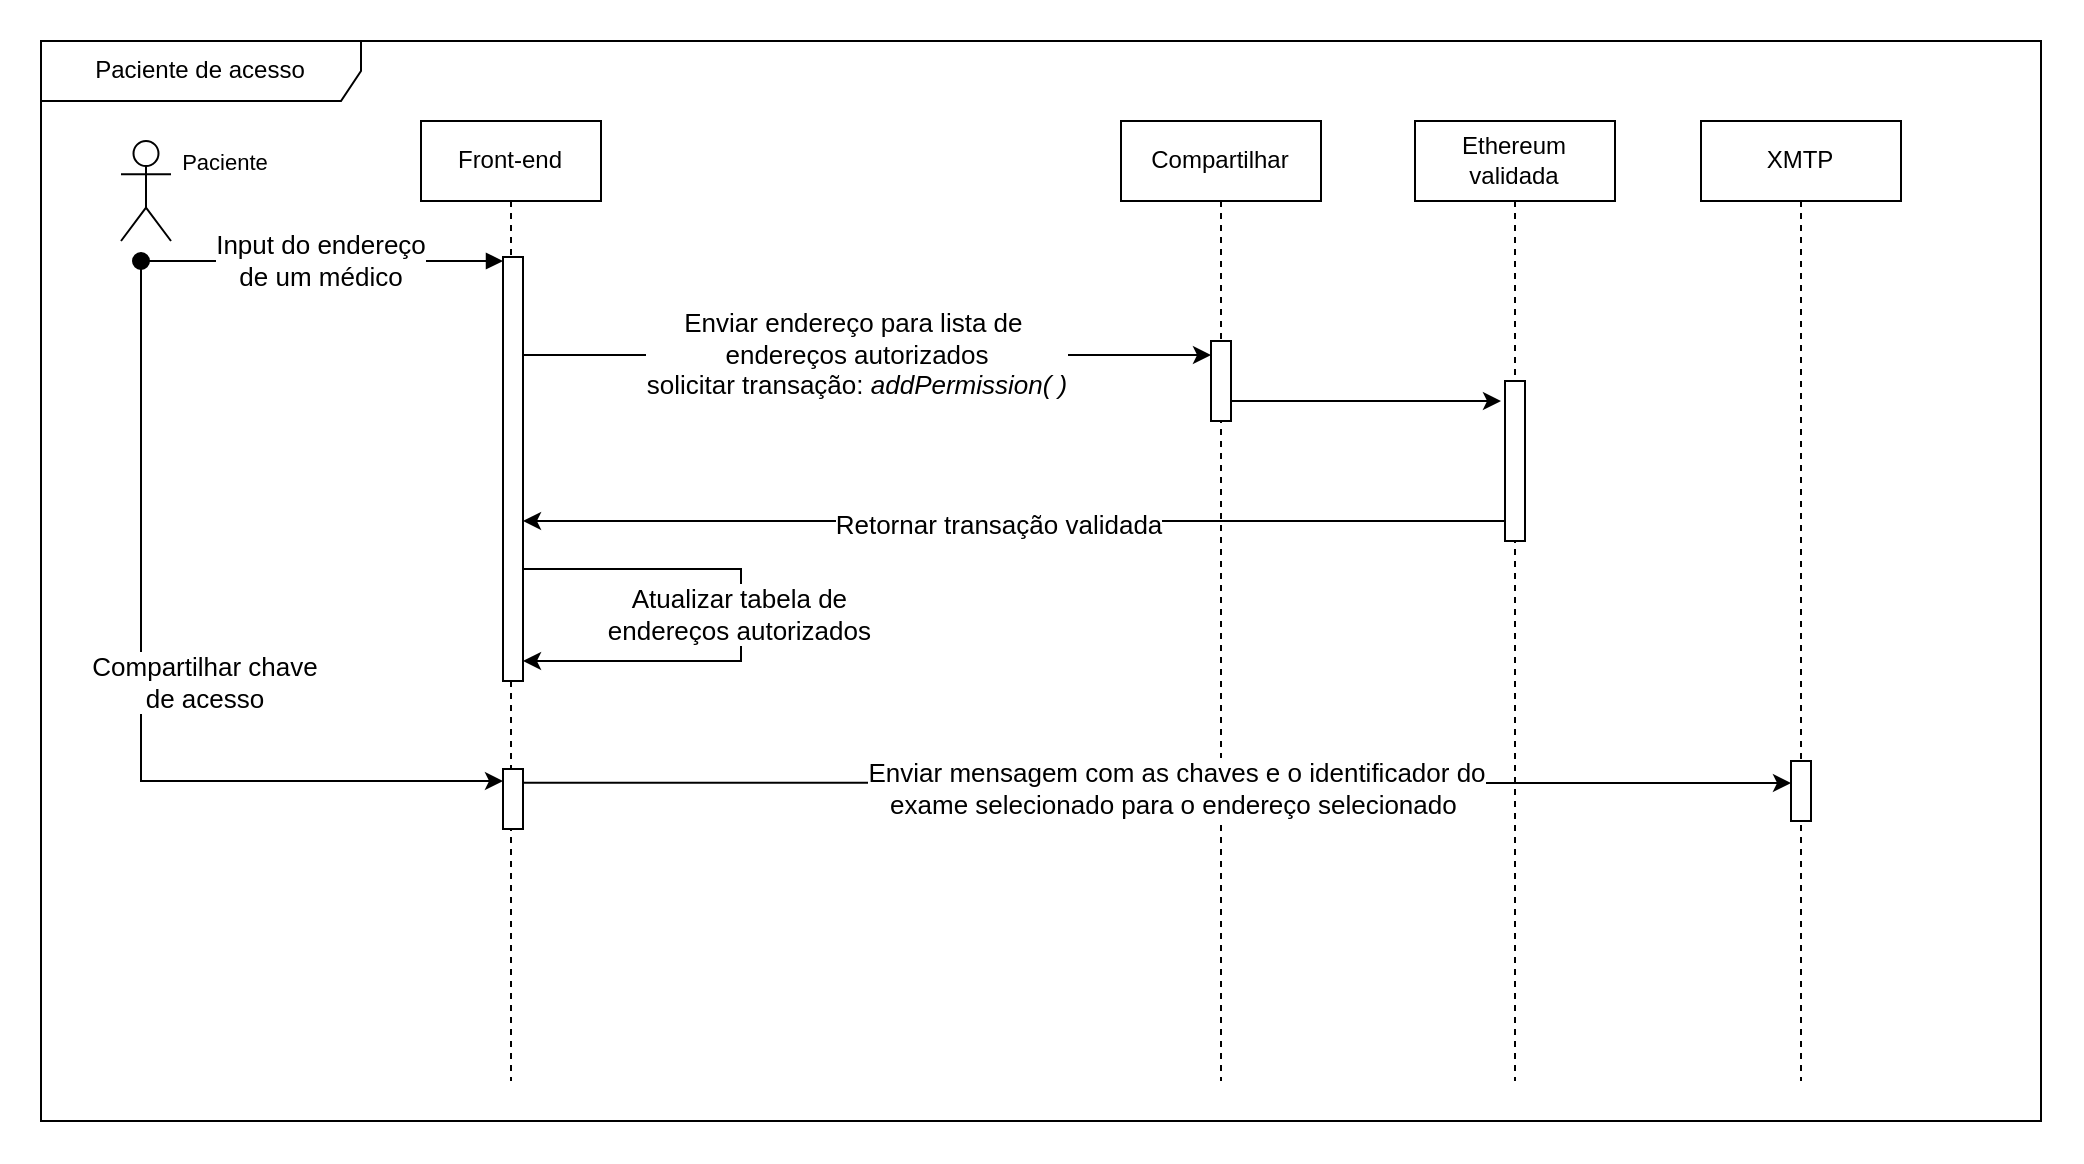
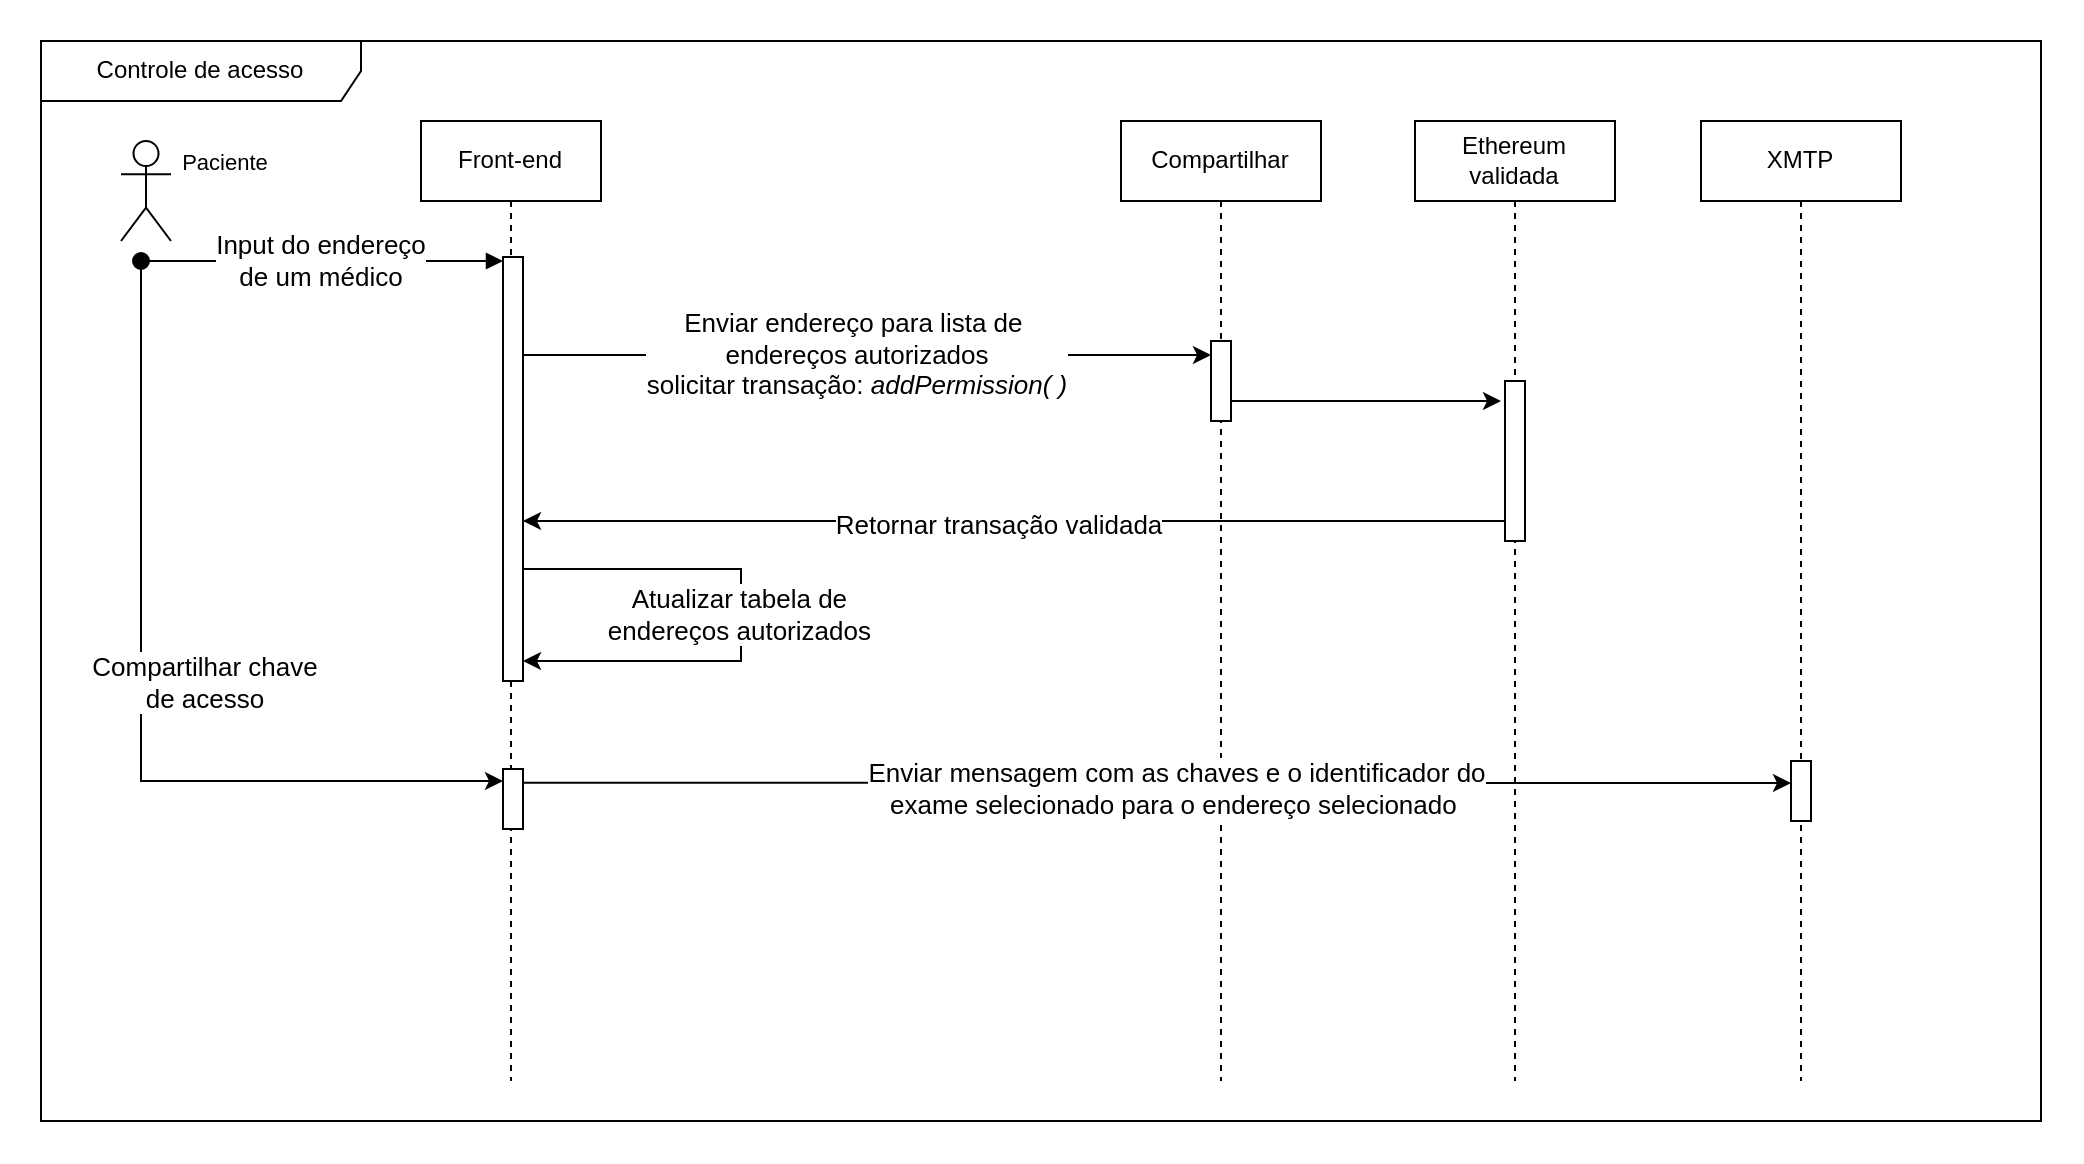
(201, 71) -> (201, 71)
